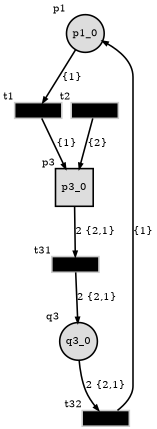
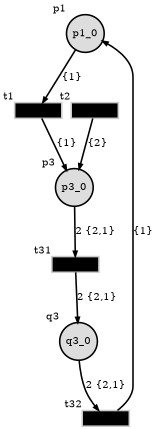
(74, 187) -> (74, 187)
